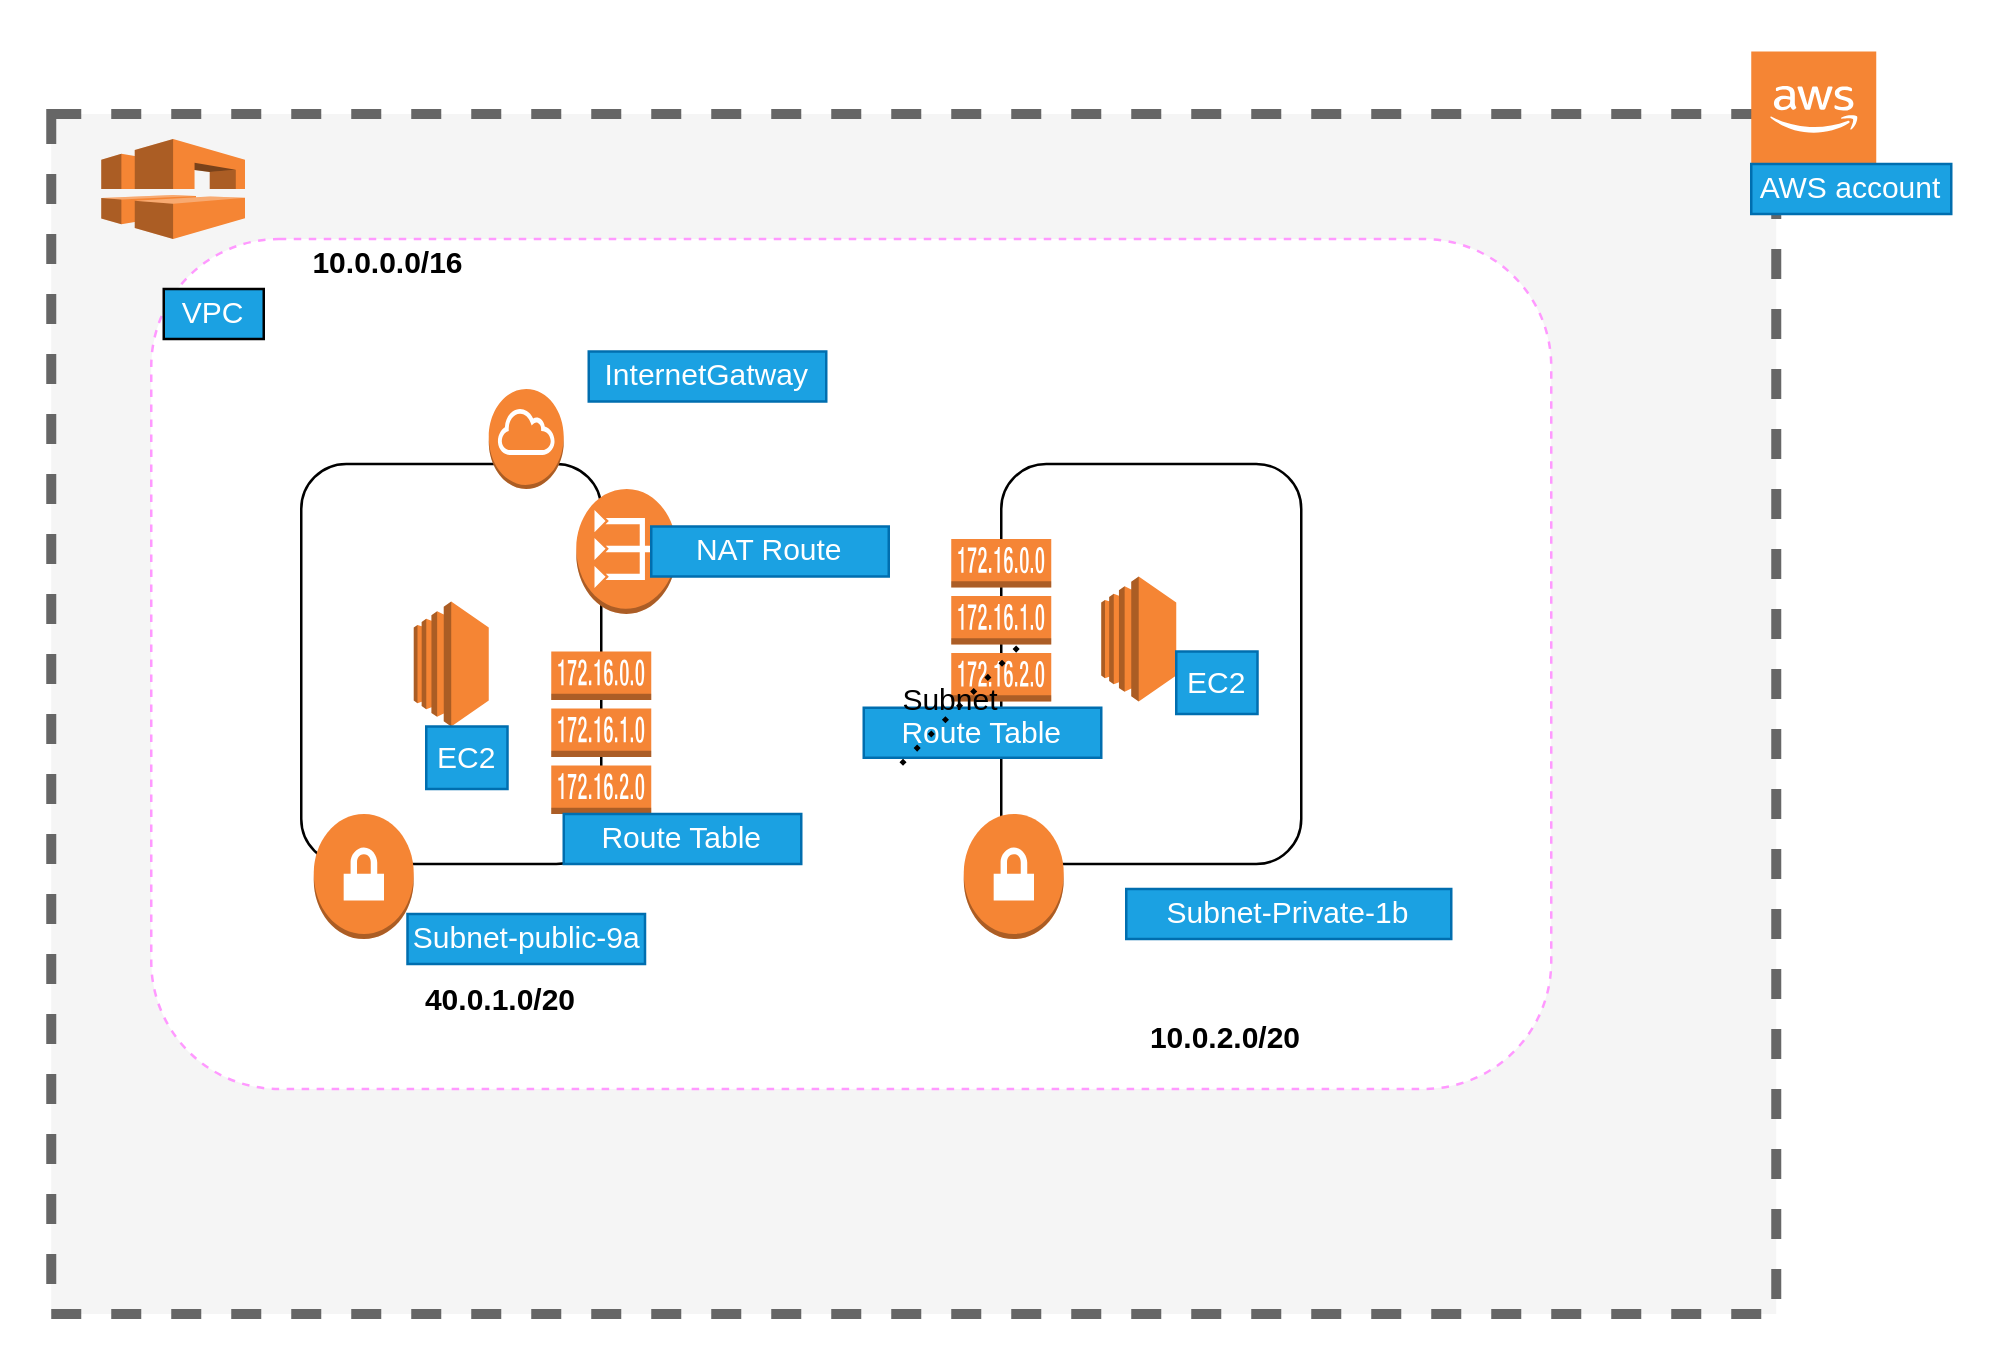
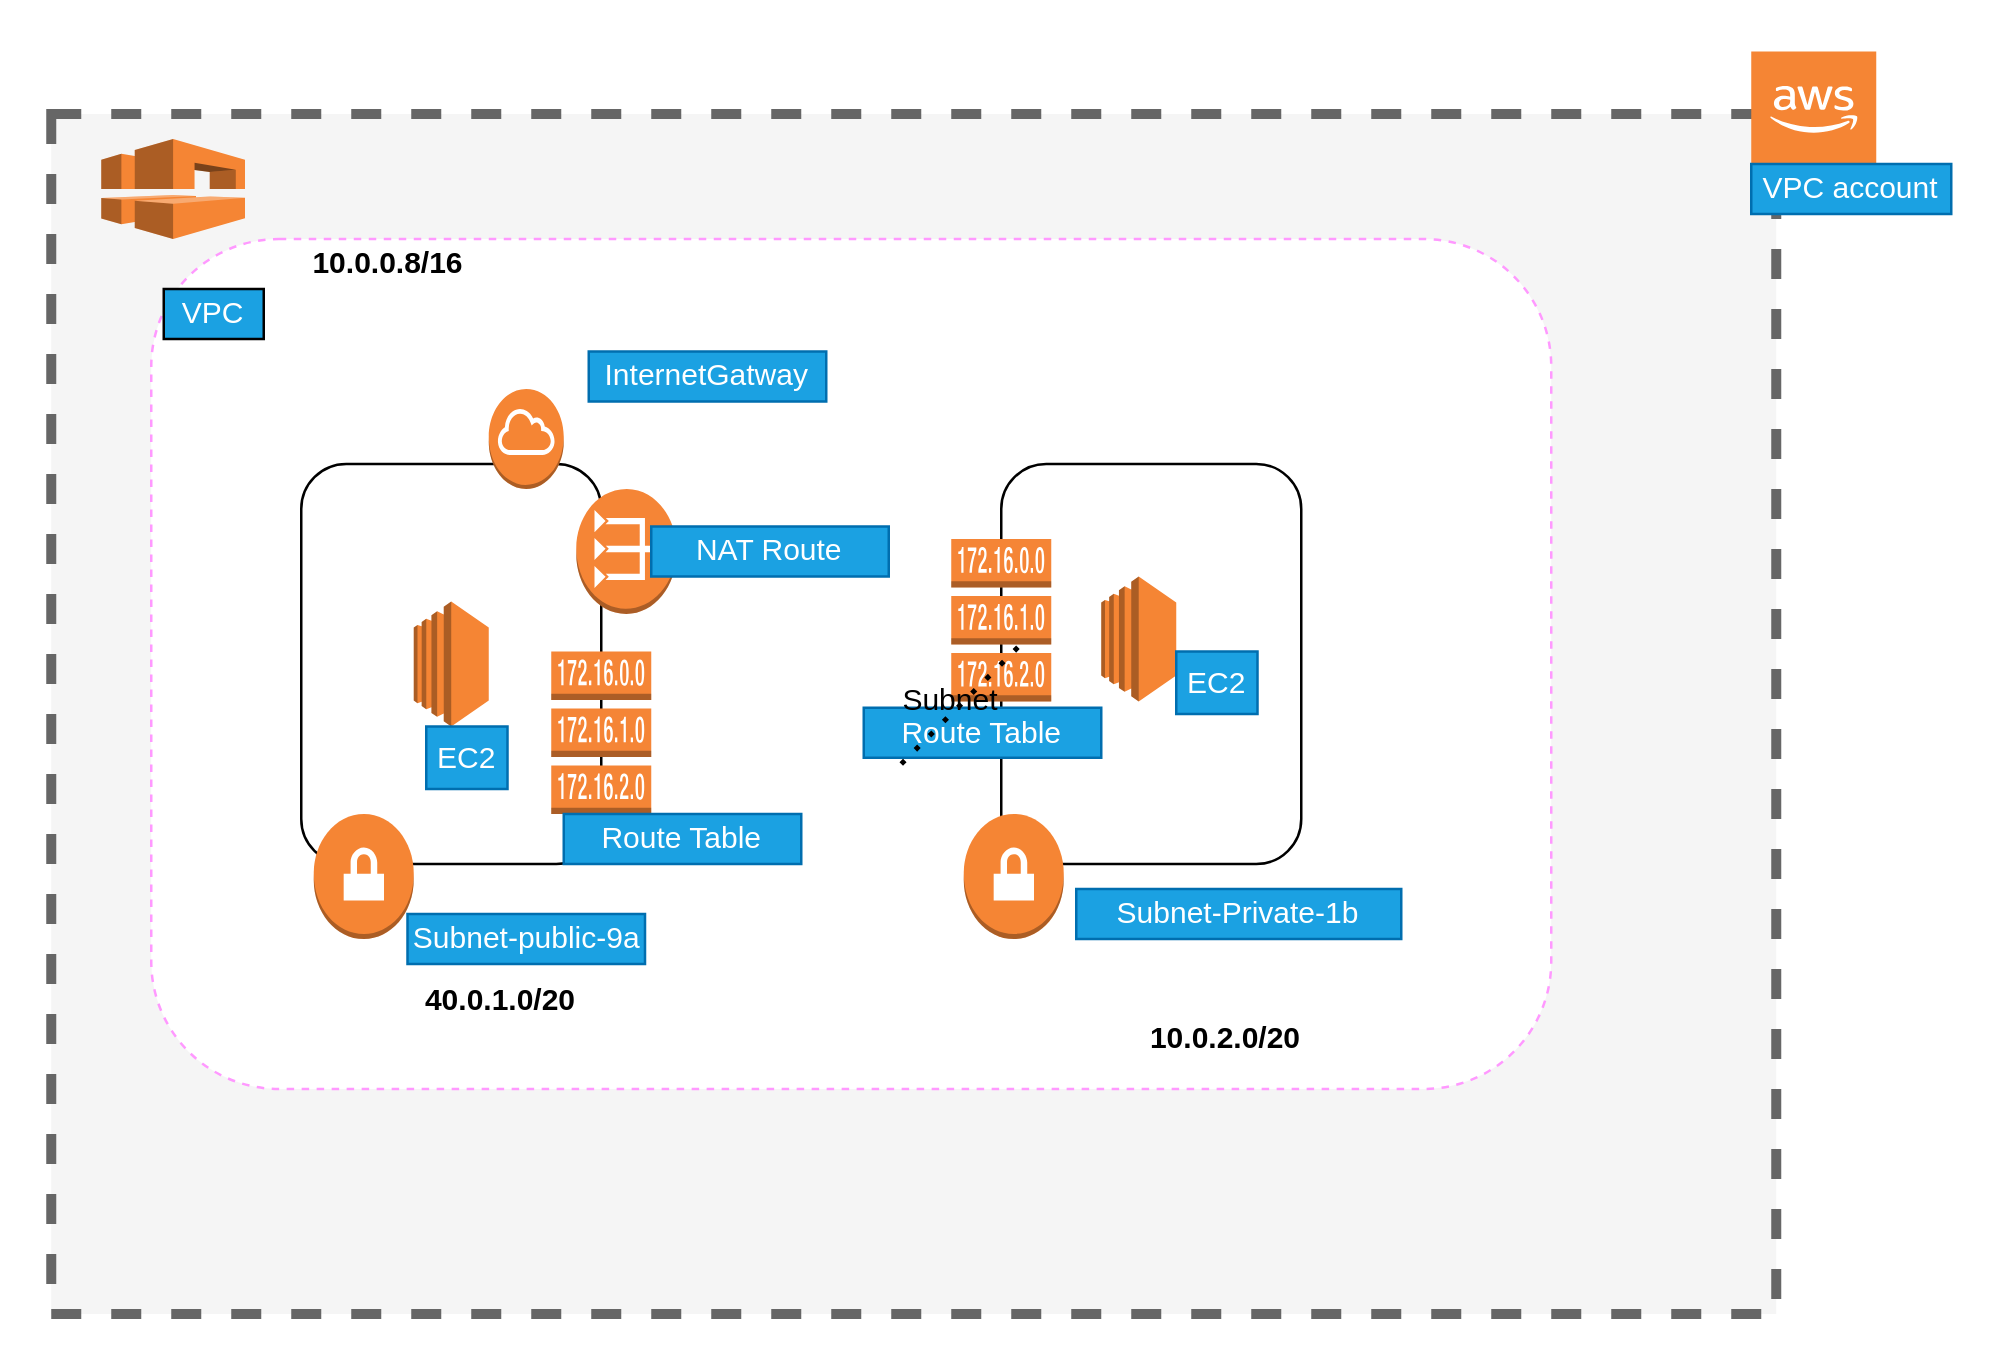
(1851, 189) -> (1851, 189)
(389, 264) -> (389, 264)
(1289, 914) -> (1239, 914)
